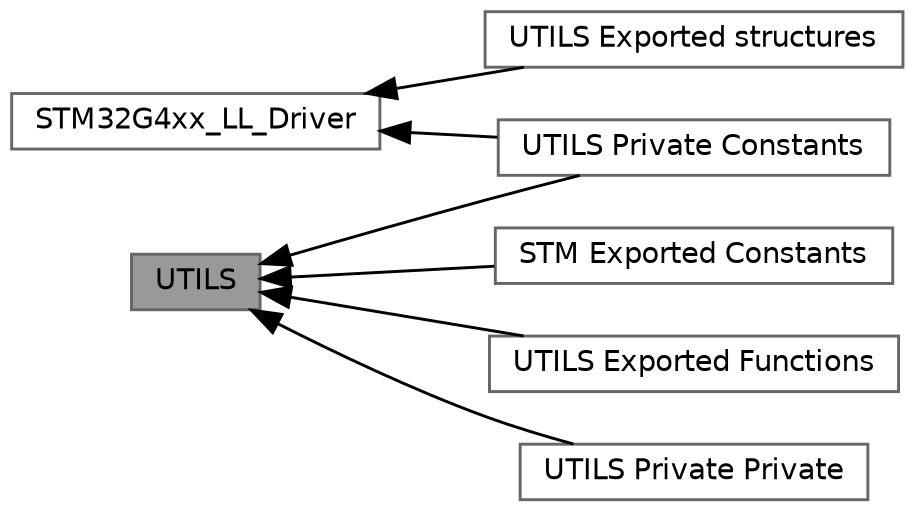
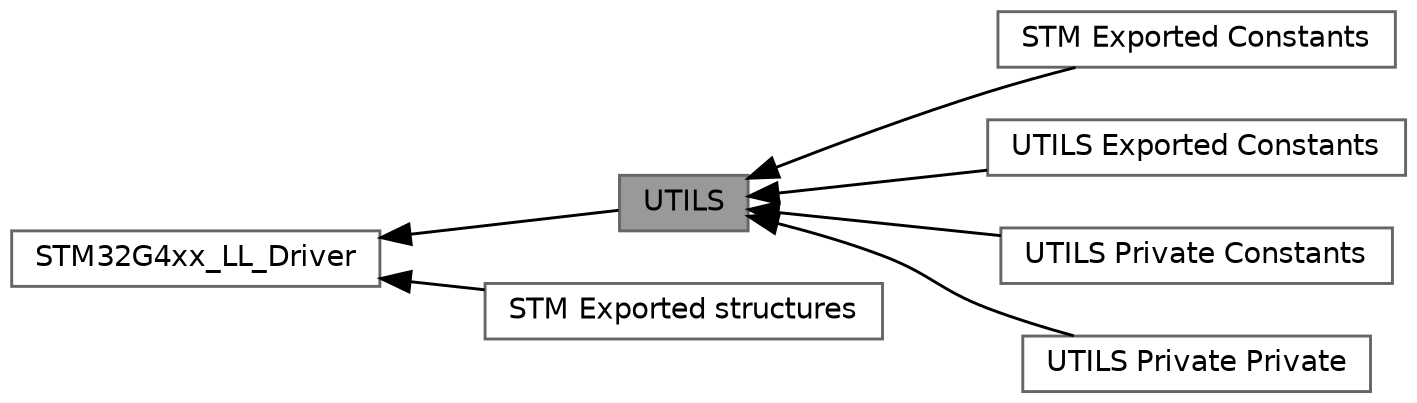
(694, 39) -> (684, 311)
(454, 135) -> (515, 222)
(694, 364) -> (1197, 148)
